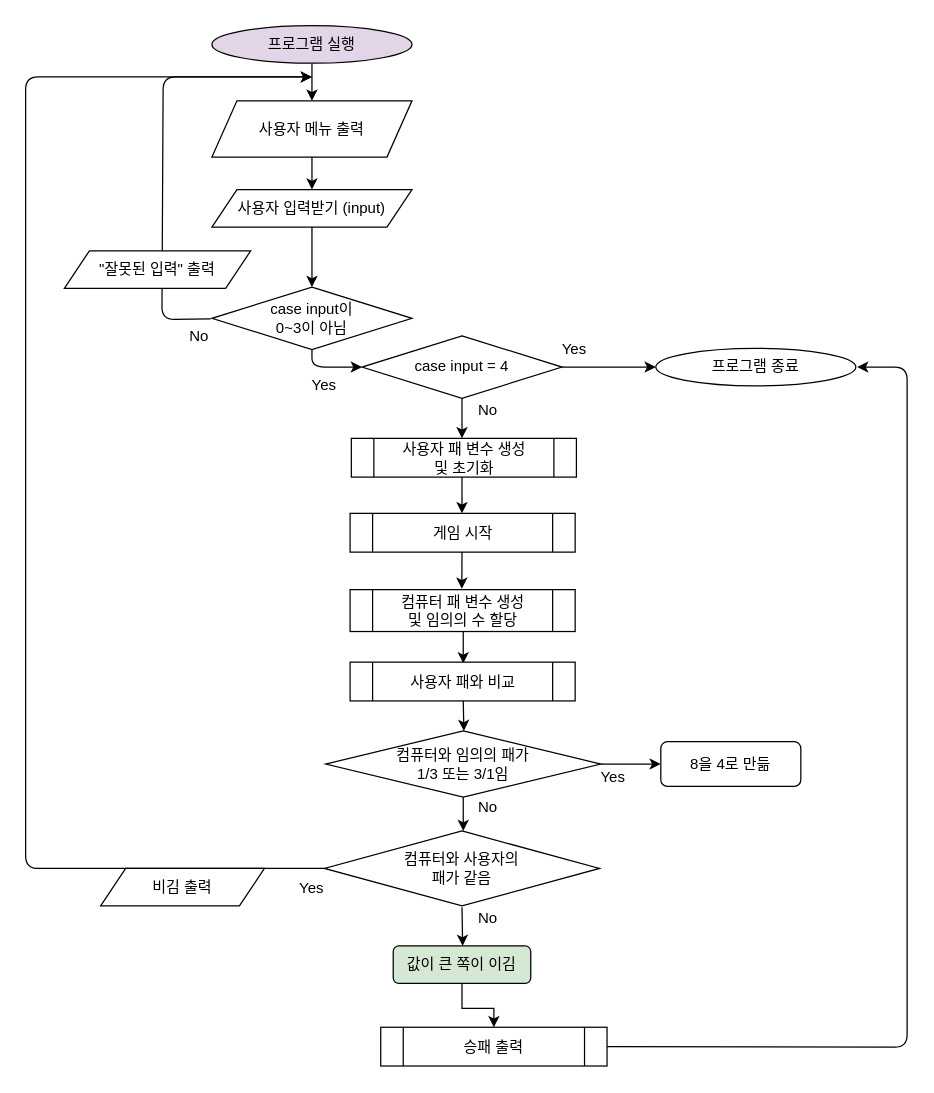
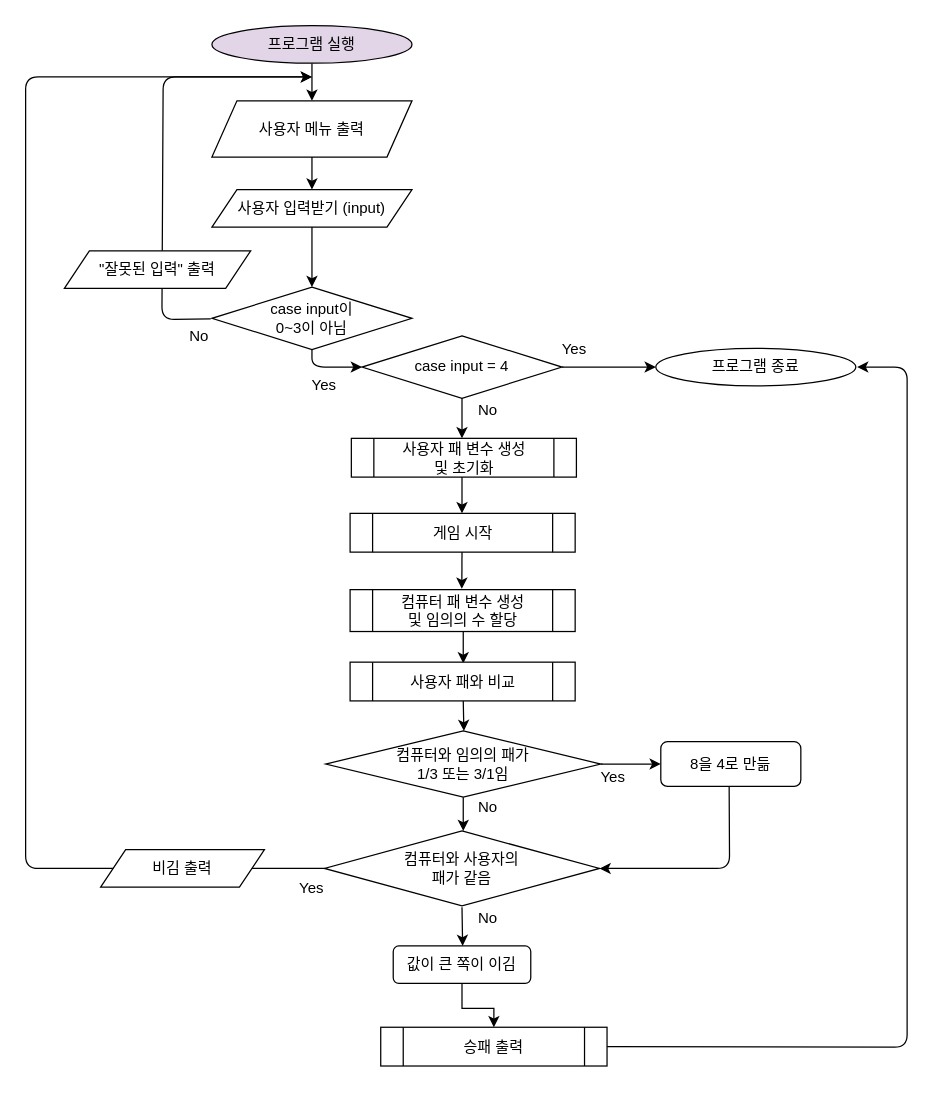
none -> (704, 868)
(183, 887) -> (183, 868)
(462, 964) -> (462, 964)
